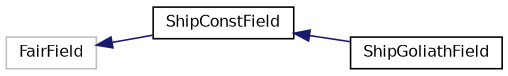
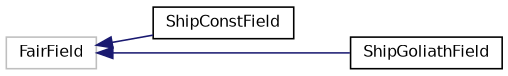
(330, 39) -> (231, 53)
